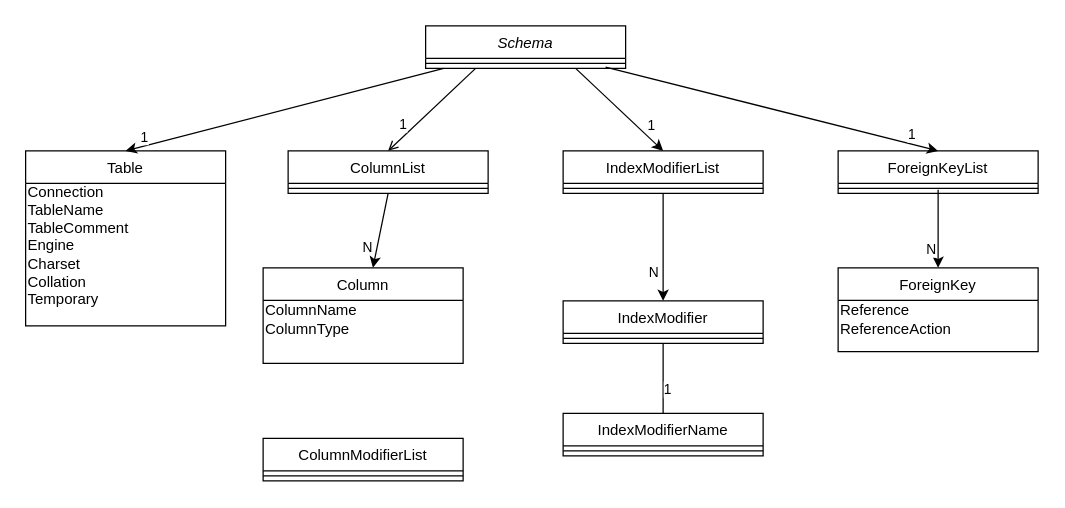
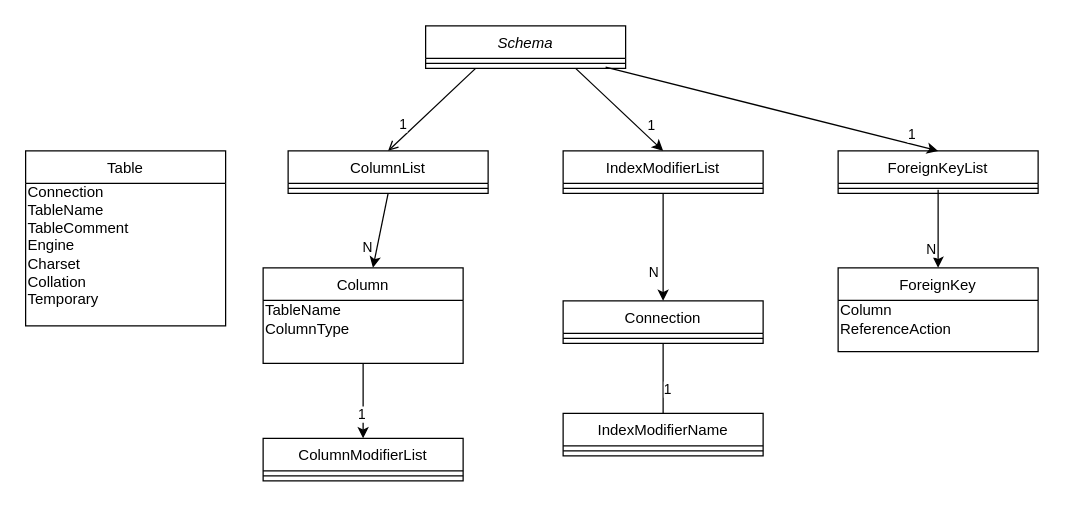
(284, 110) -> none
(663, 318) -> (663, 318)
(306, 319) -> (306, 319)
(902, 319) -> (902, 319)
none -> (363, 398)
